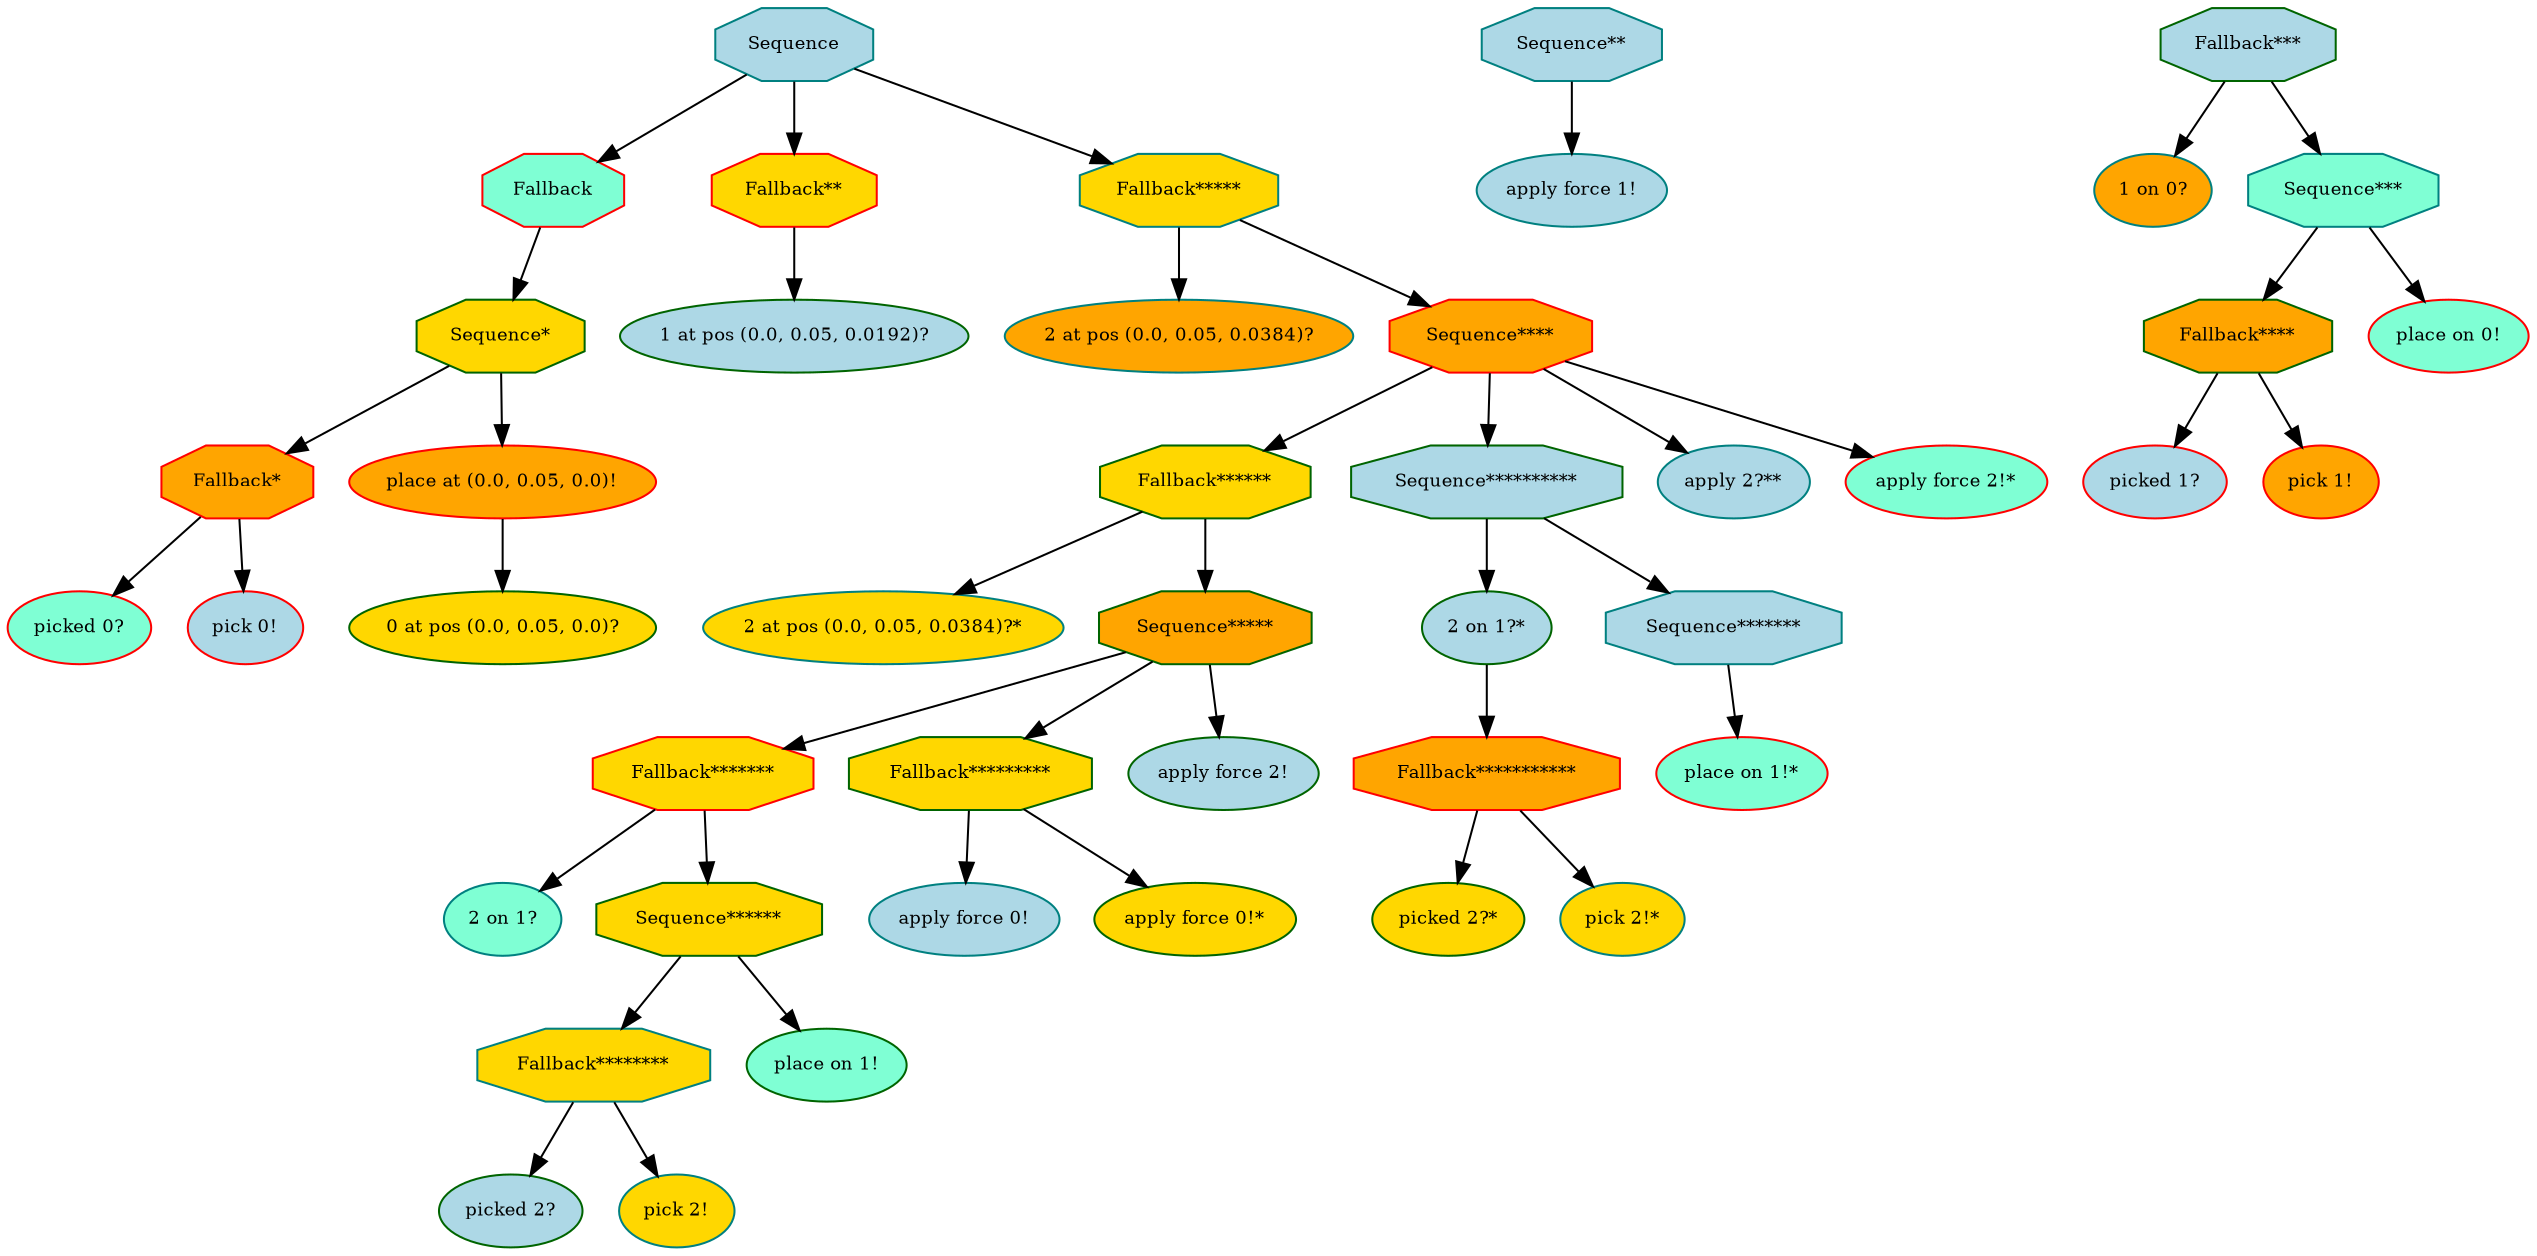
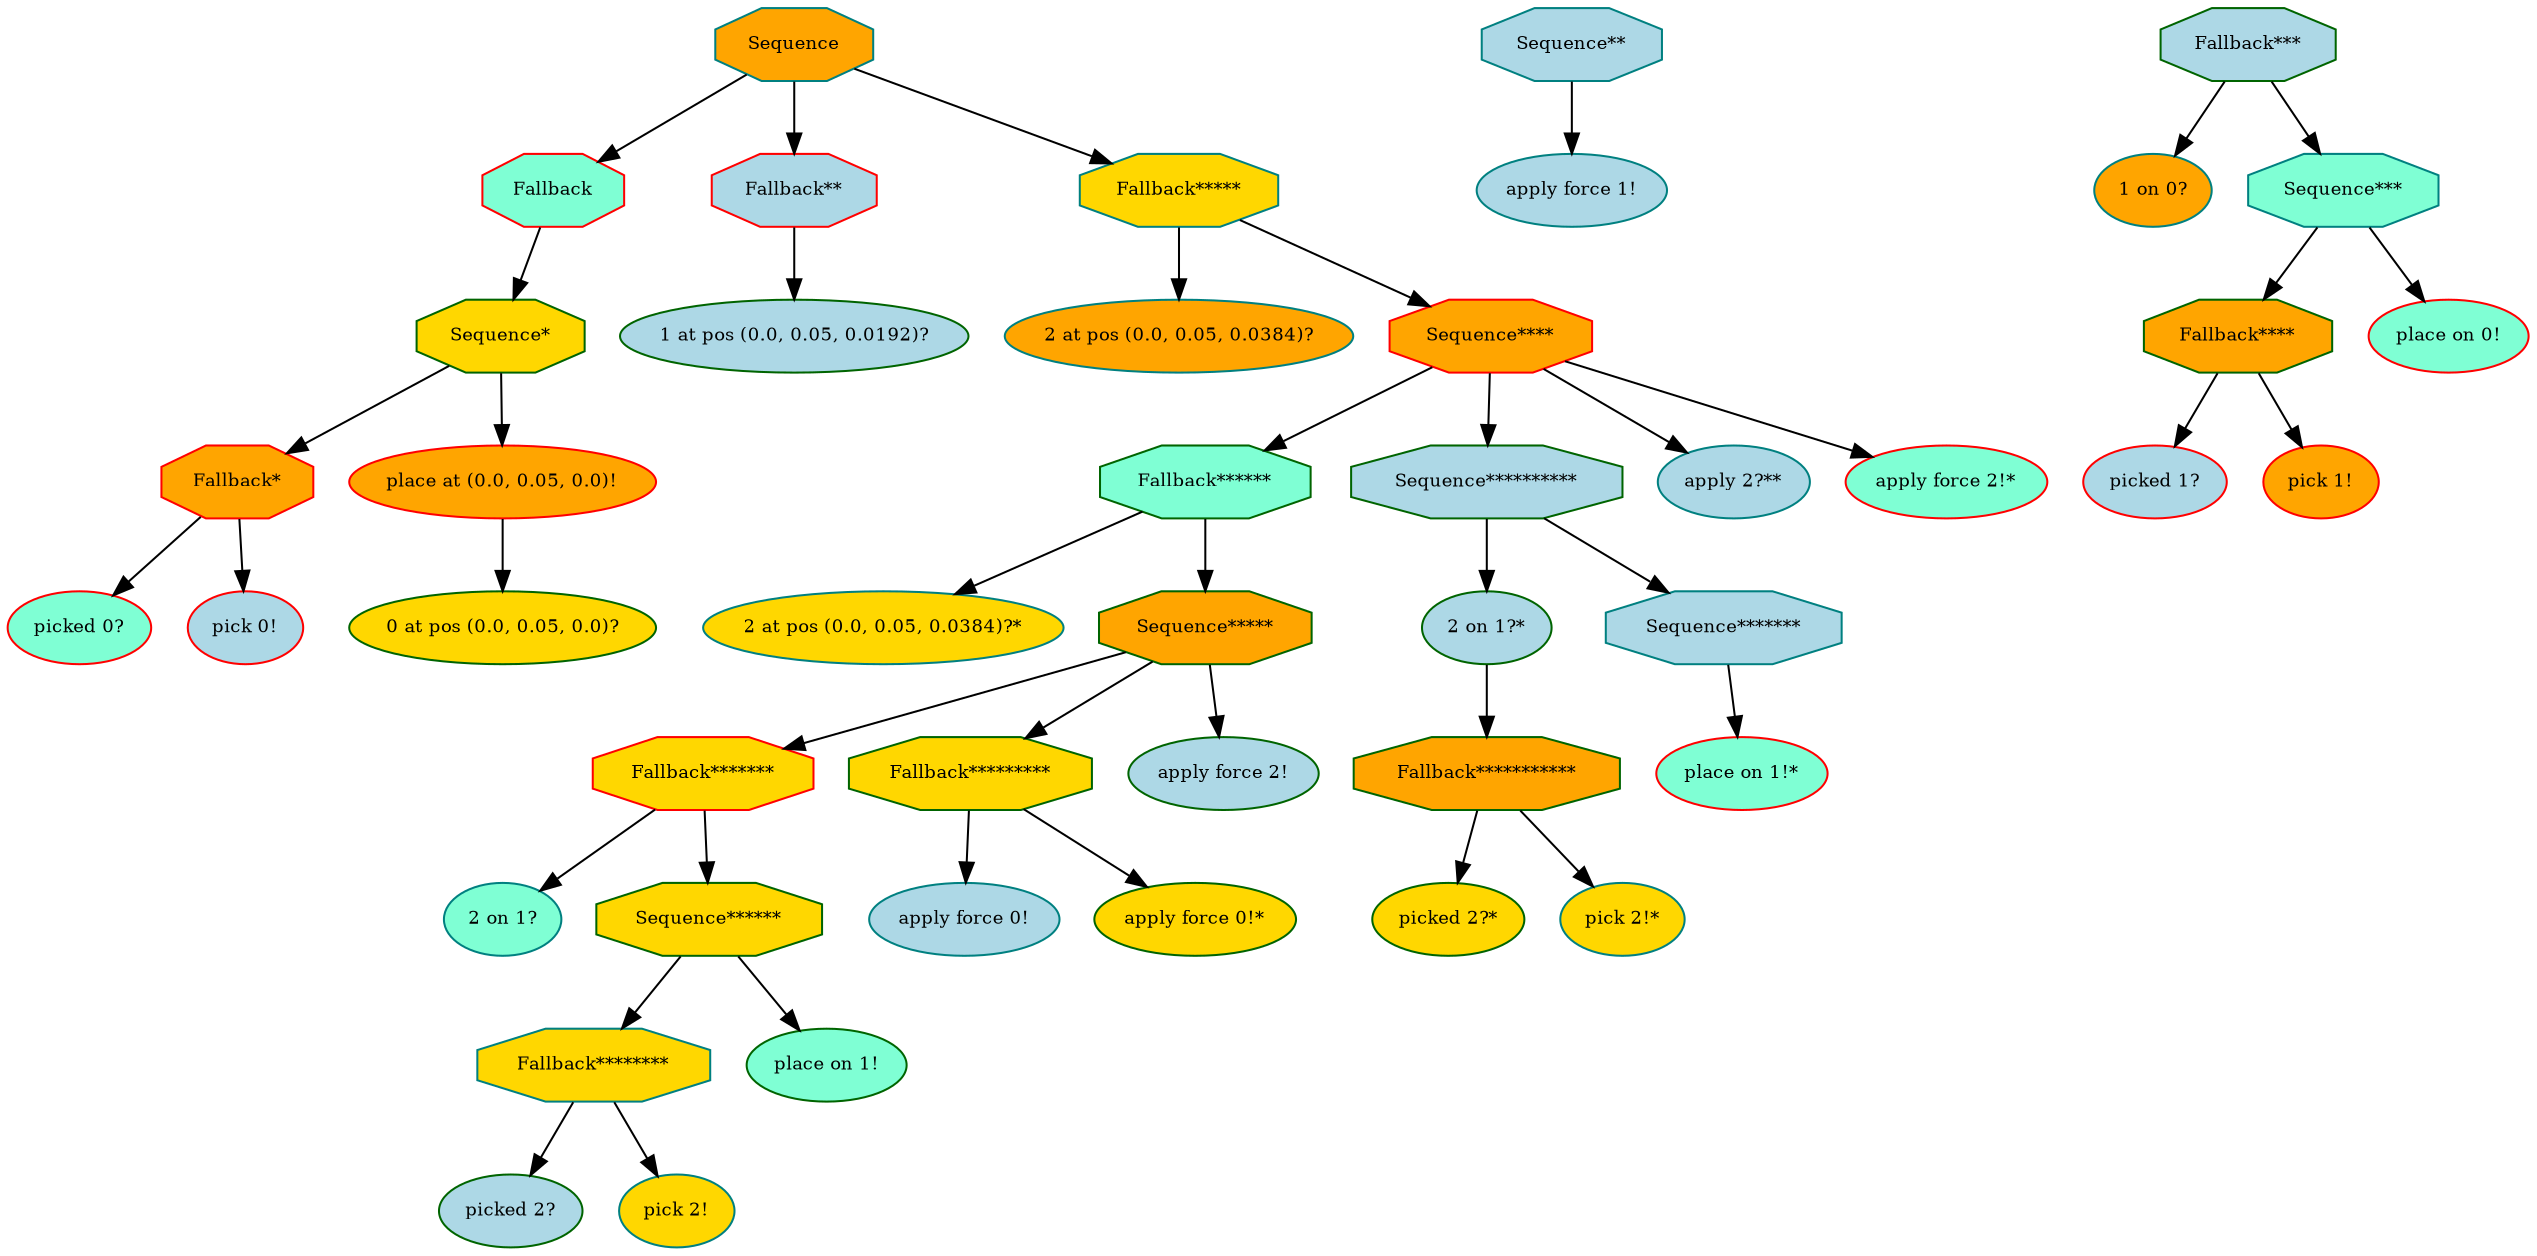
(794, 45) -> (794, 45)
(794, 190) -> (794, 190)
(1205, 482) -> (1205, 482)
(1487, 774) -> (1487, 774)
